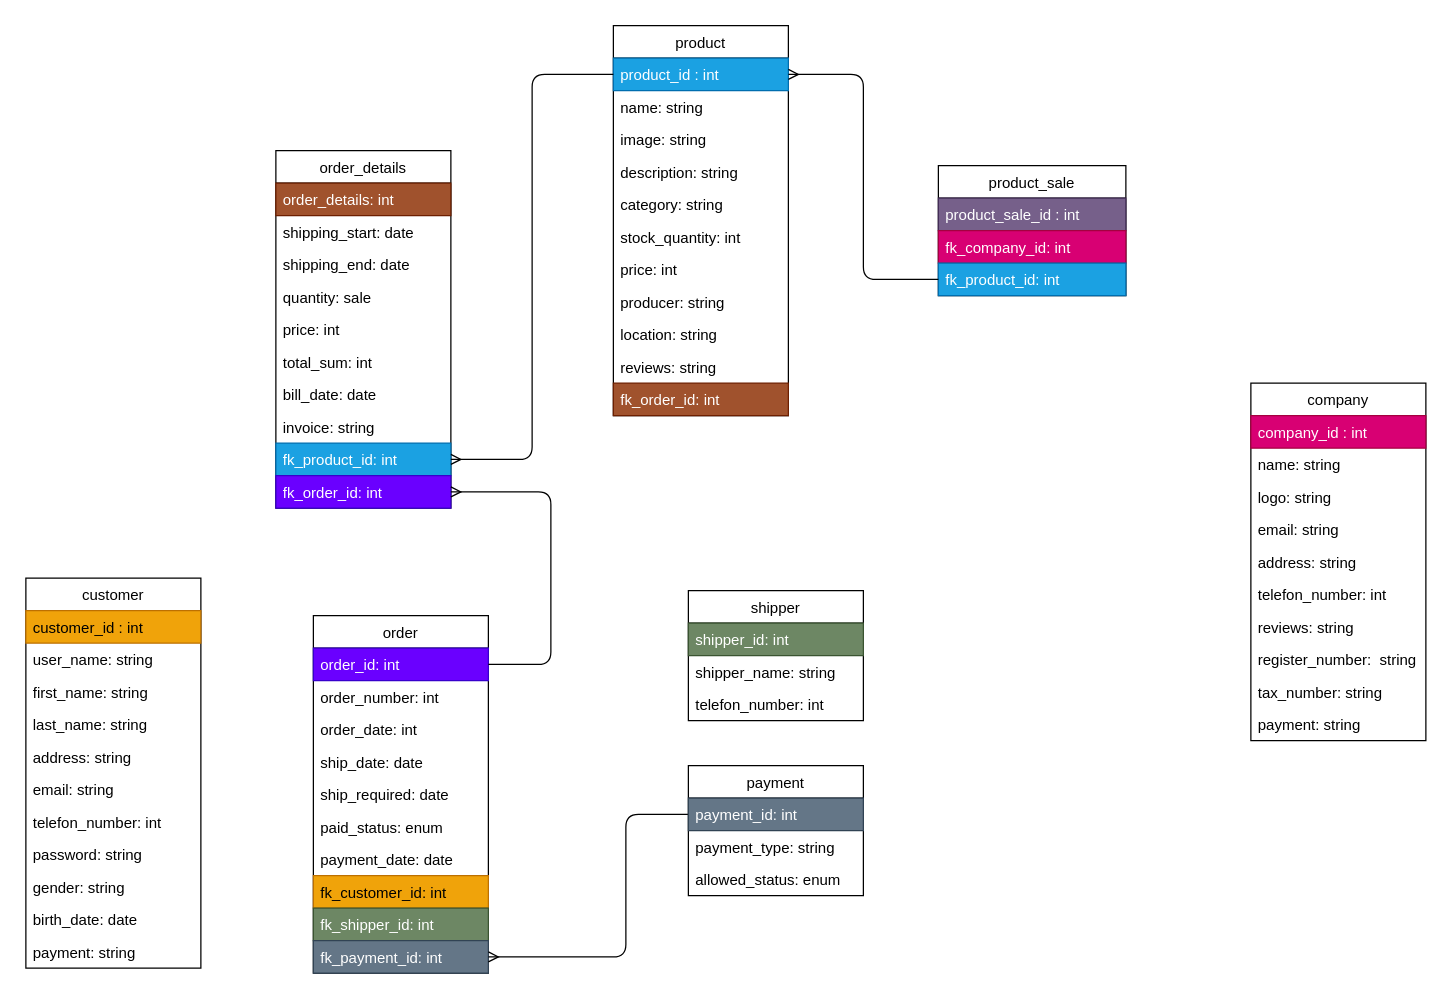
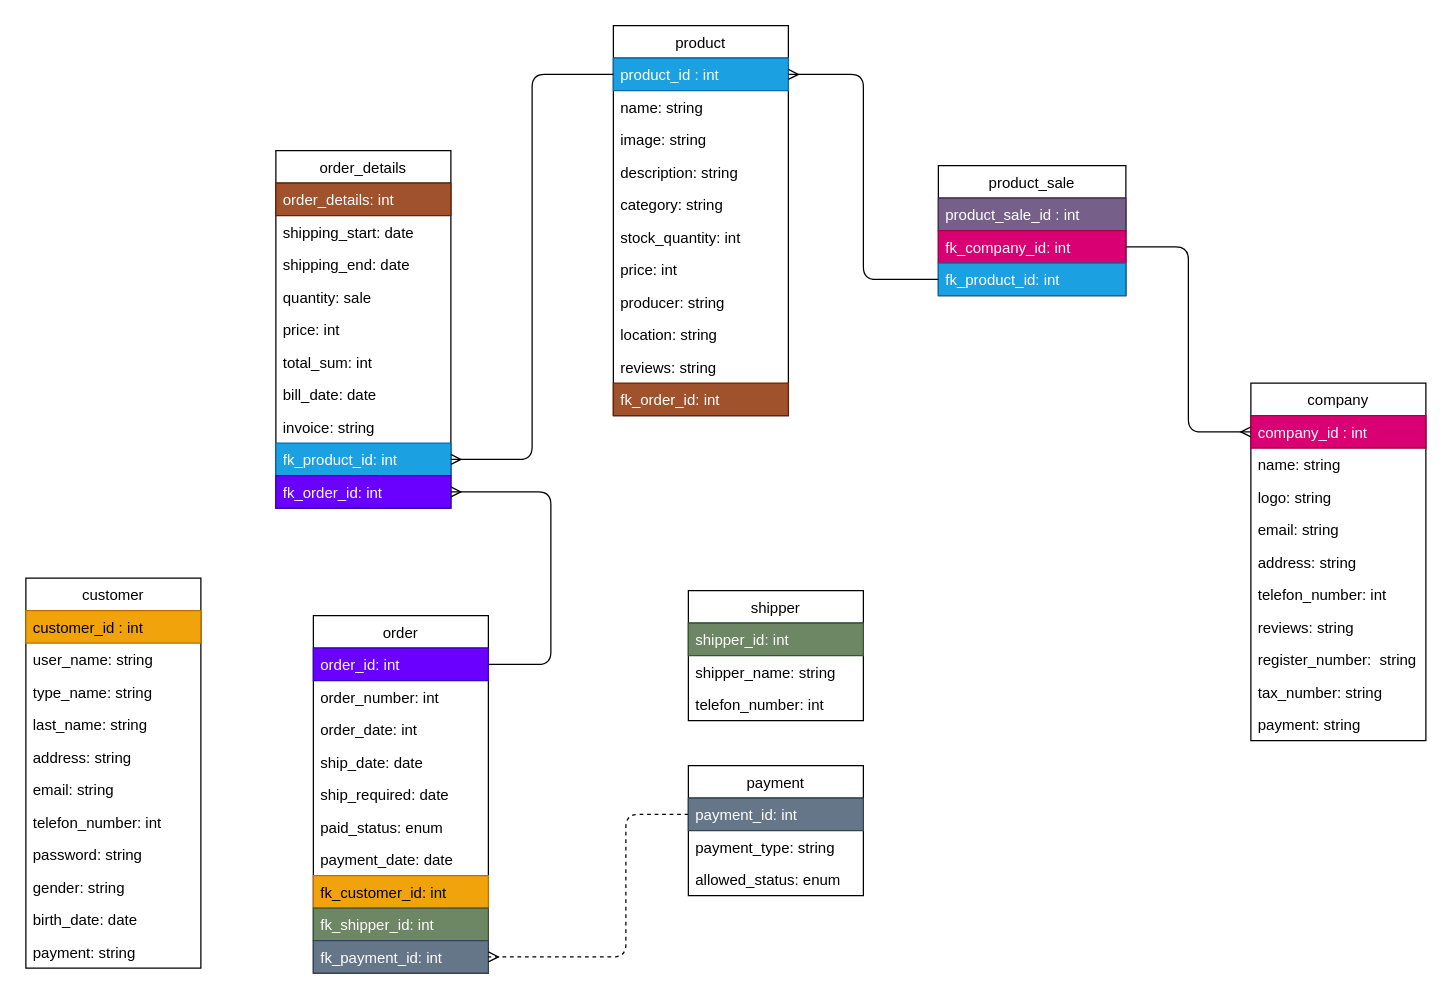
none -> (1188, 338)
(100, 693) -> (98, 693)
(626, 923) -> (626, 923)
